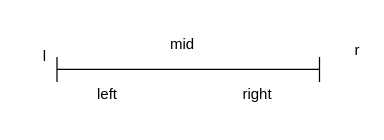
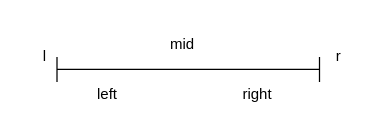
(357, 51) -> (338, 57)
